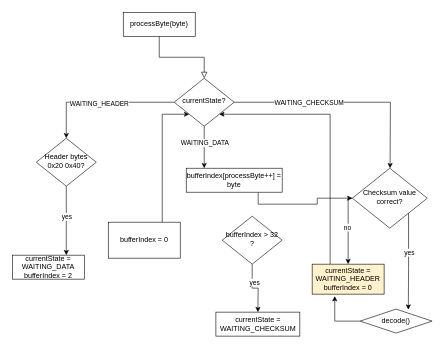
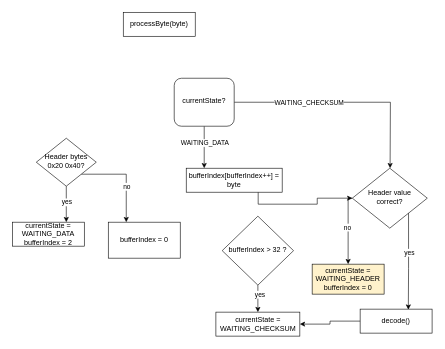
(178, 57) -> none
(97, 102) -> none
(204, 102) -> (204, 102)
(162, 114) -> none
(330, 114) -> none
(234, 180) -> (234, 180)
none -> (126, 186)
(390, 197) -> (390, 197)
(252, 240) -> (258, 251)
(48, 267) -> (48, 234)
(335, 301) -> (330, 321)
(396, 321) -> (396, 321)
